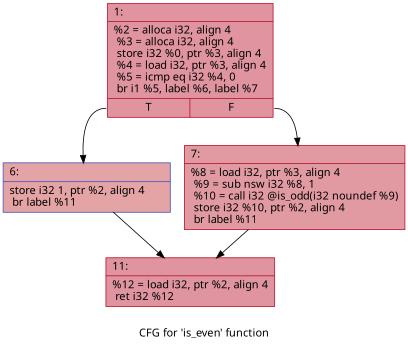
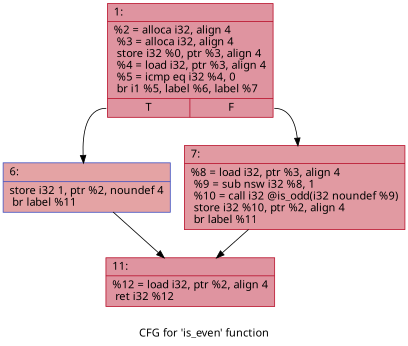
(77, 191) -> (87, 191)
